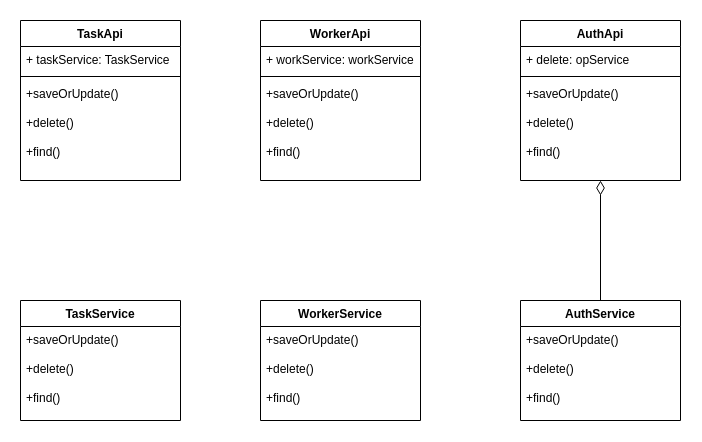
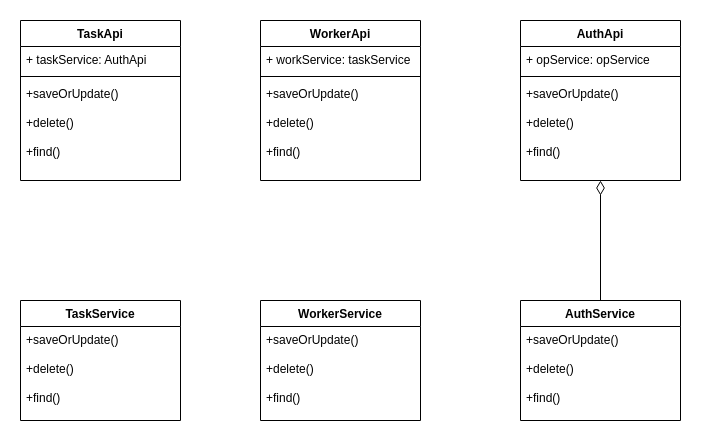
(583, 61) -> (593, 61)
(102, 68) -> (93, 61)
(342, 68) -> (342, 68)
